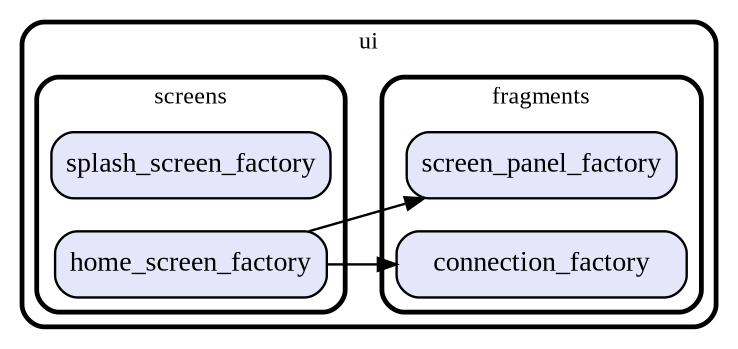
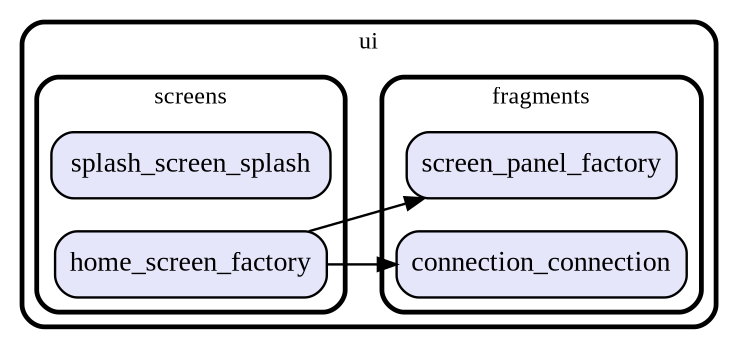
(191, 165) -> (191, 165)
(542, 264) -> (542, 264)
